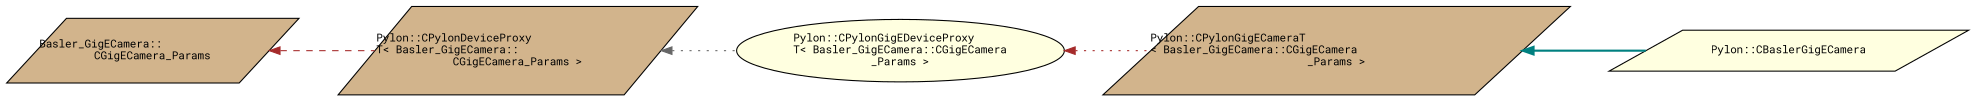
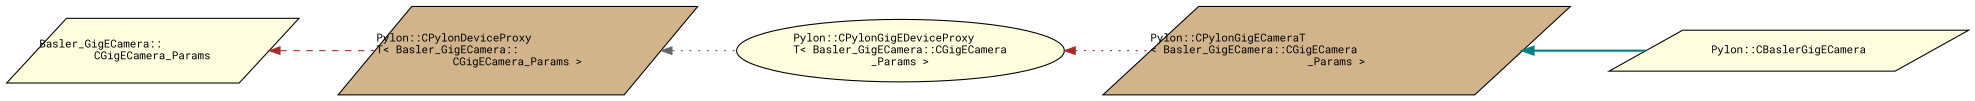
(153, 51) -> (153, 51)
